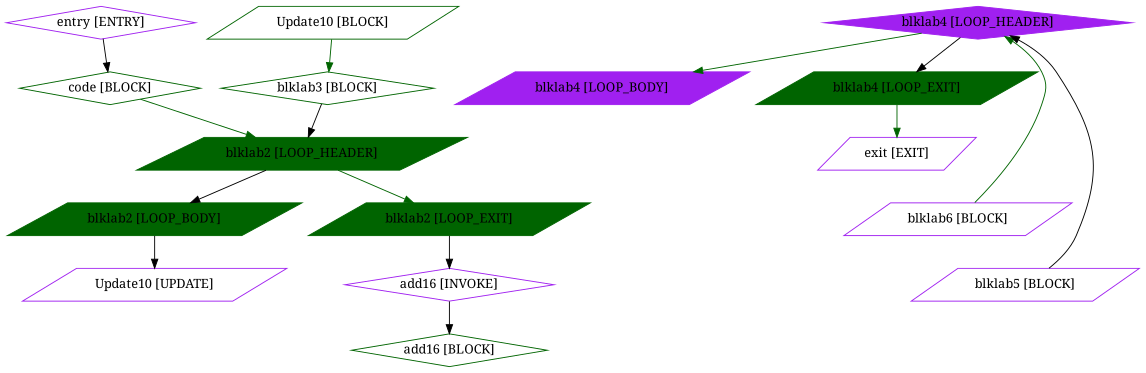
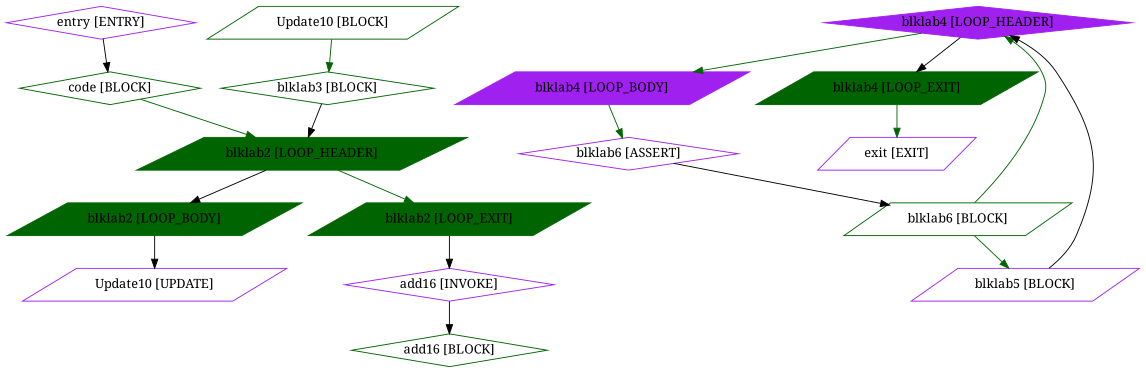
none -> (629, 154)
(958, 219) -> (958, 219)
none -> (988, 249)
